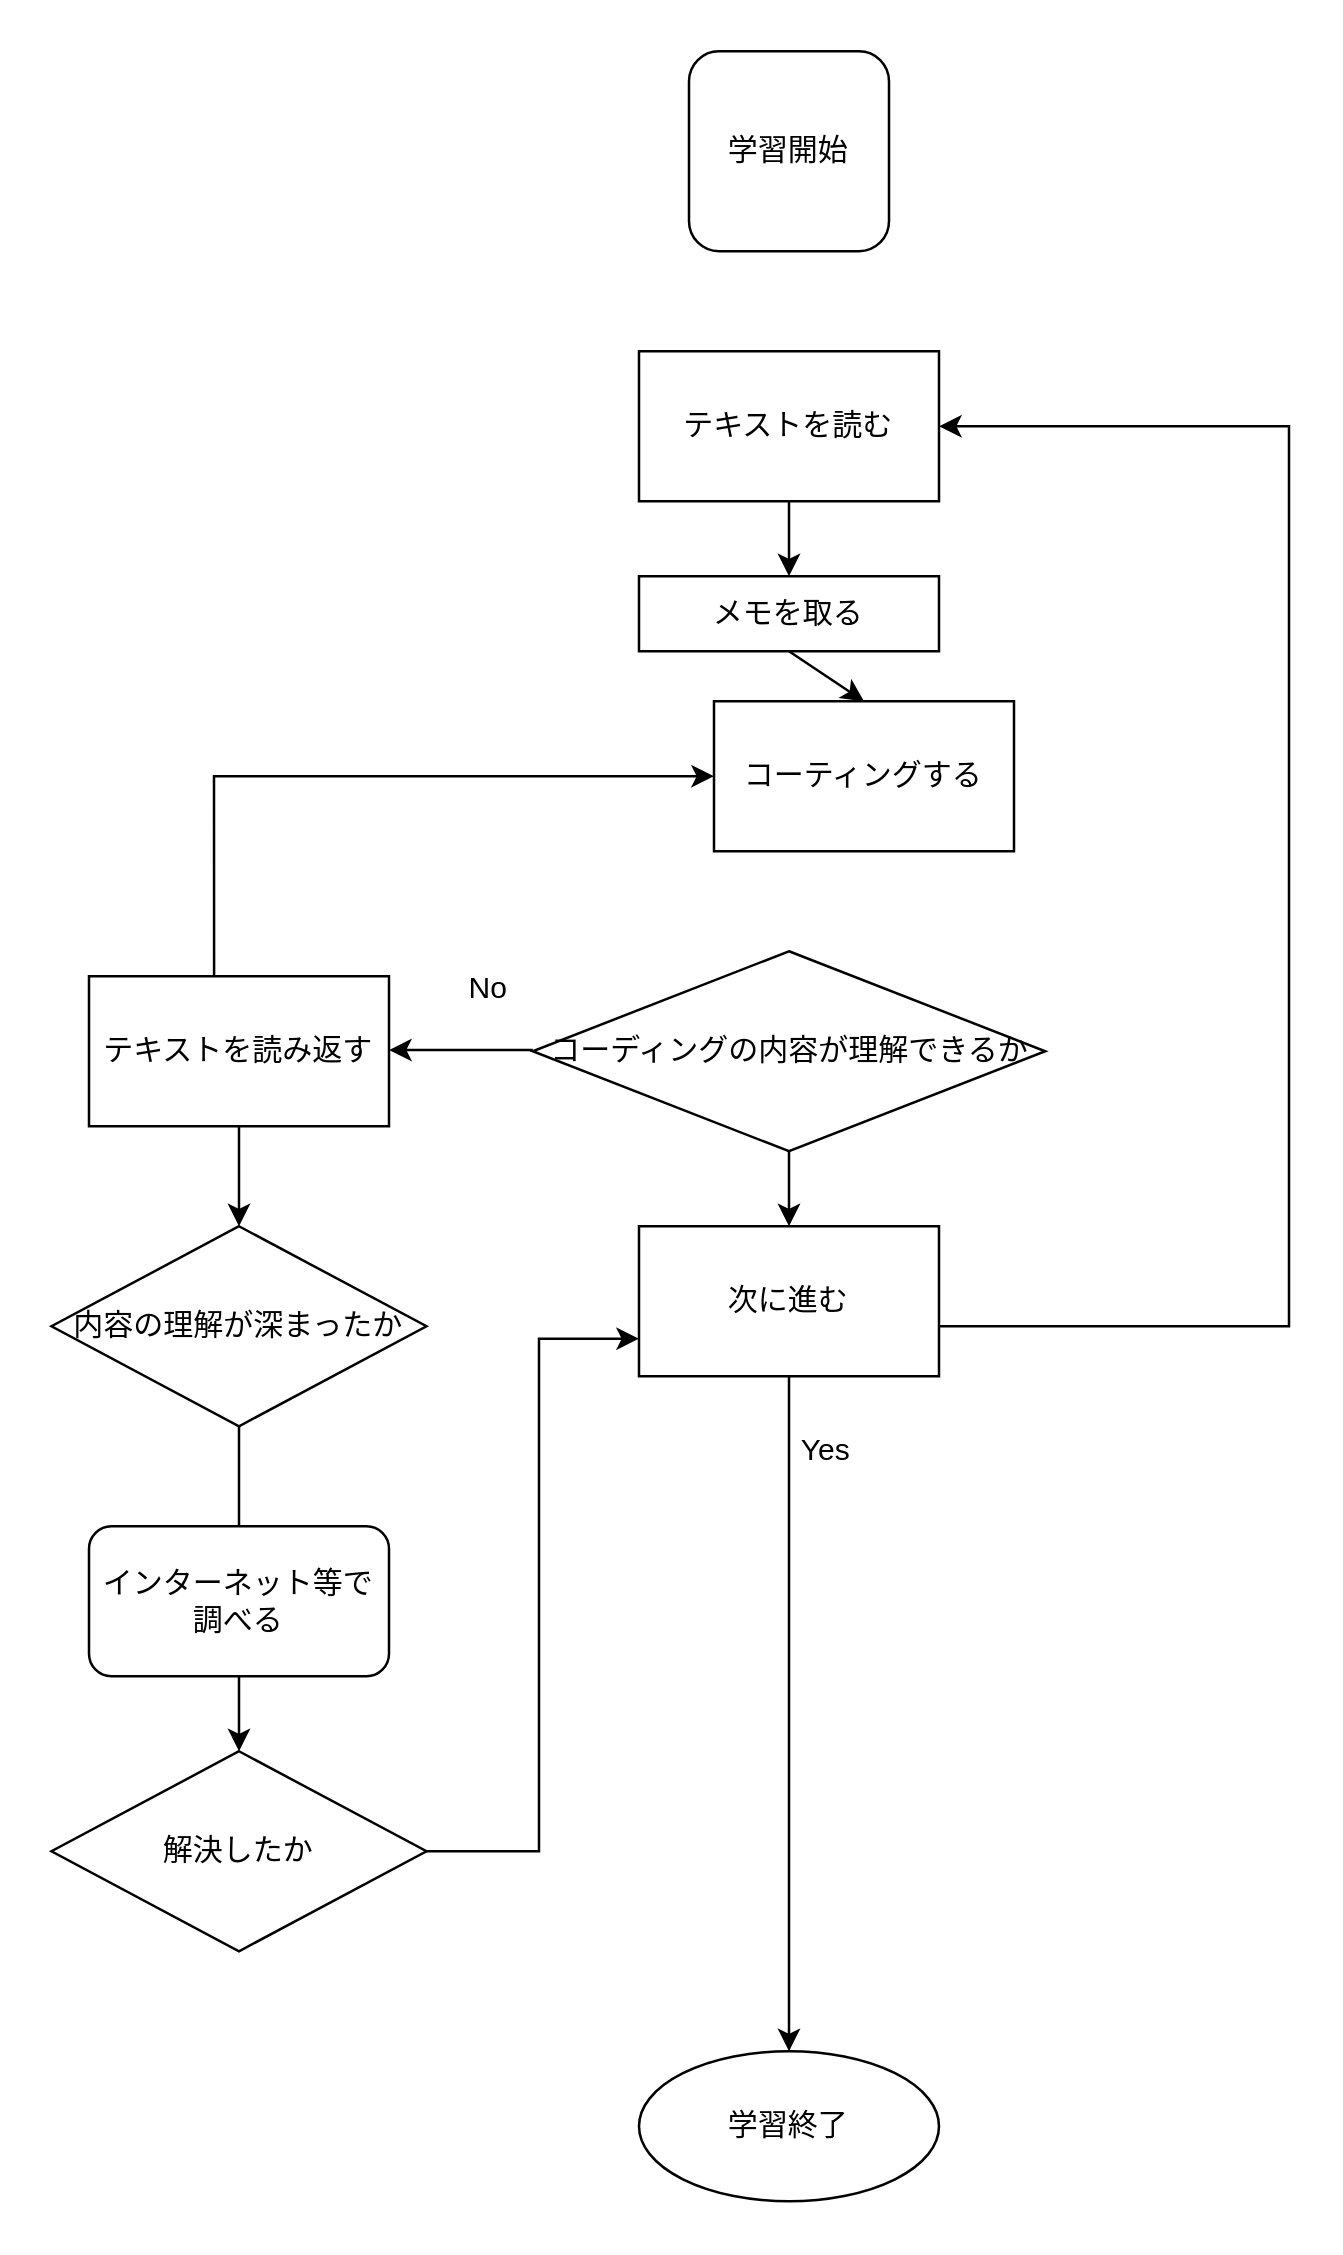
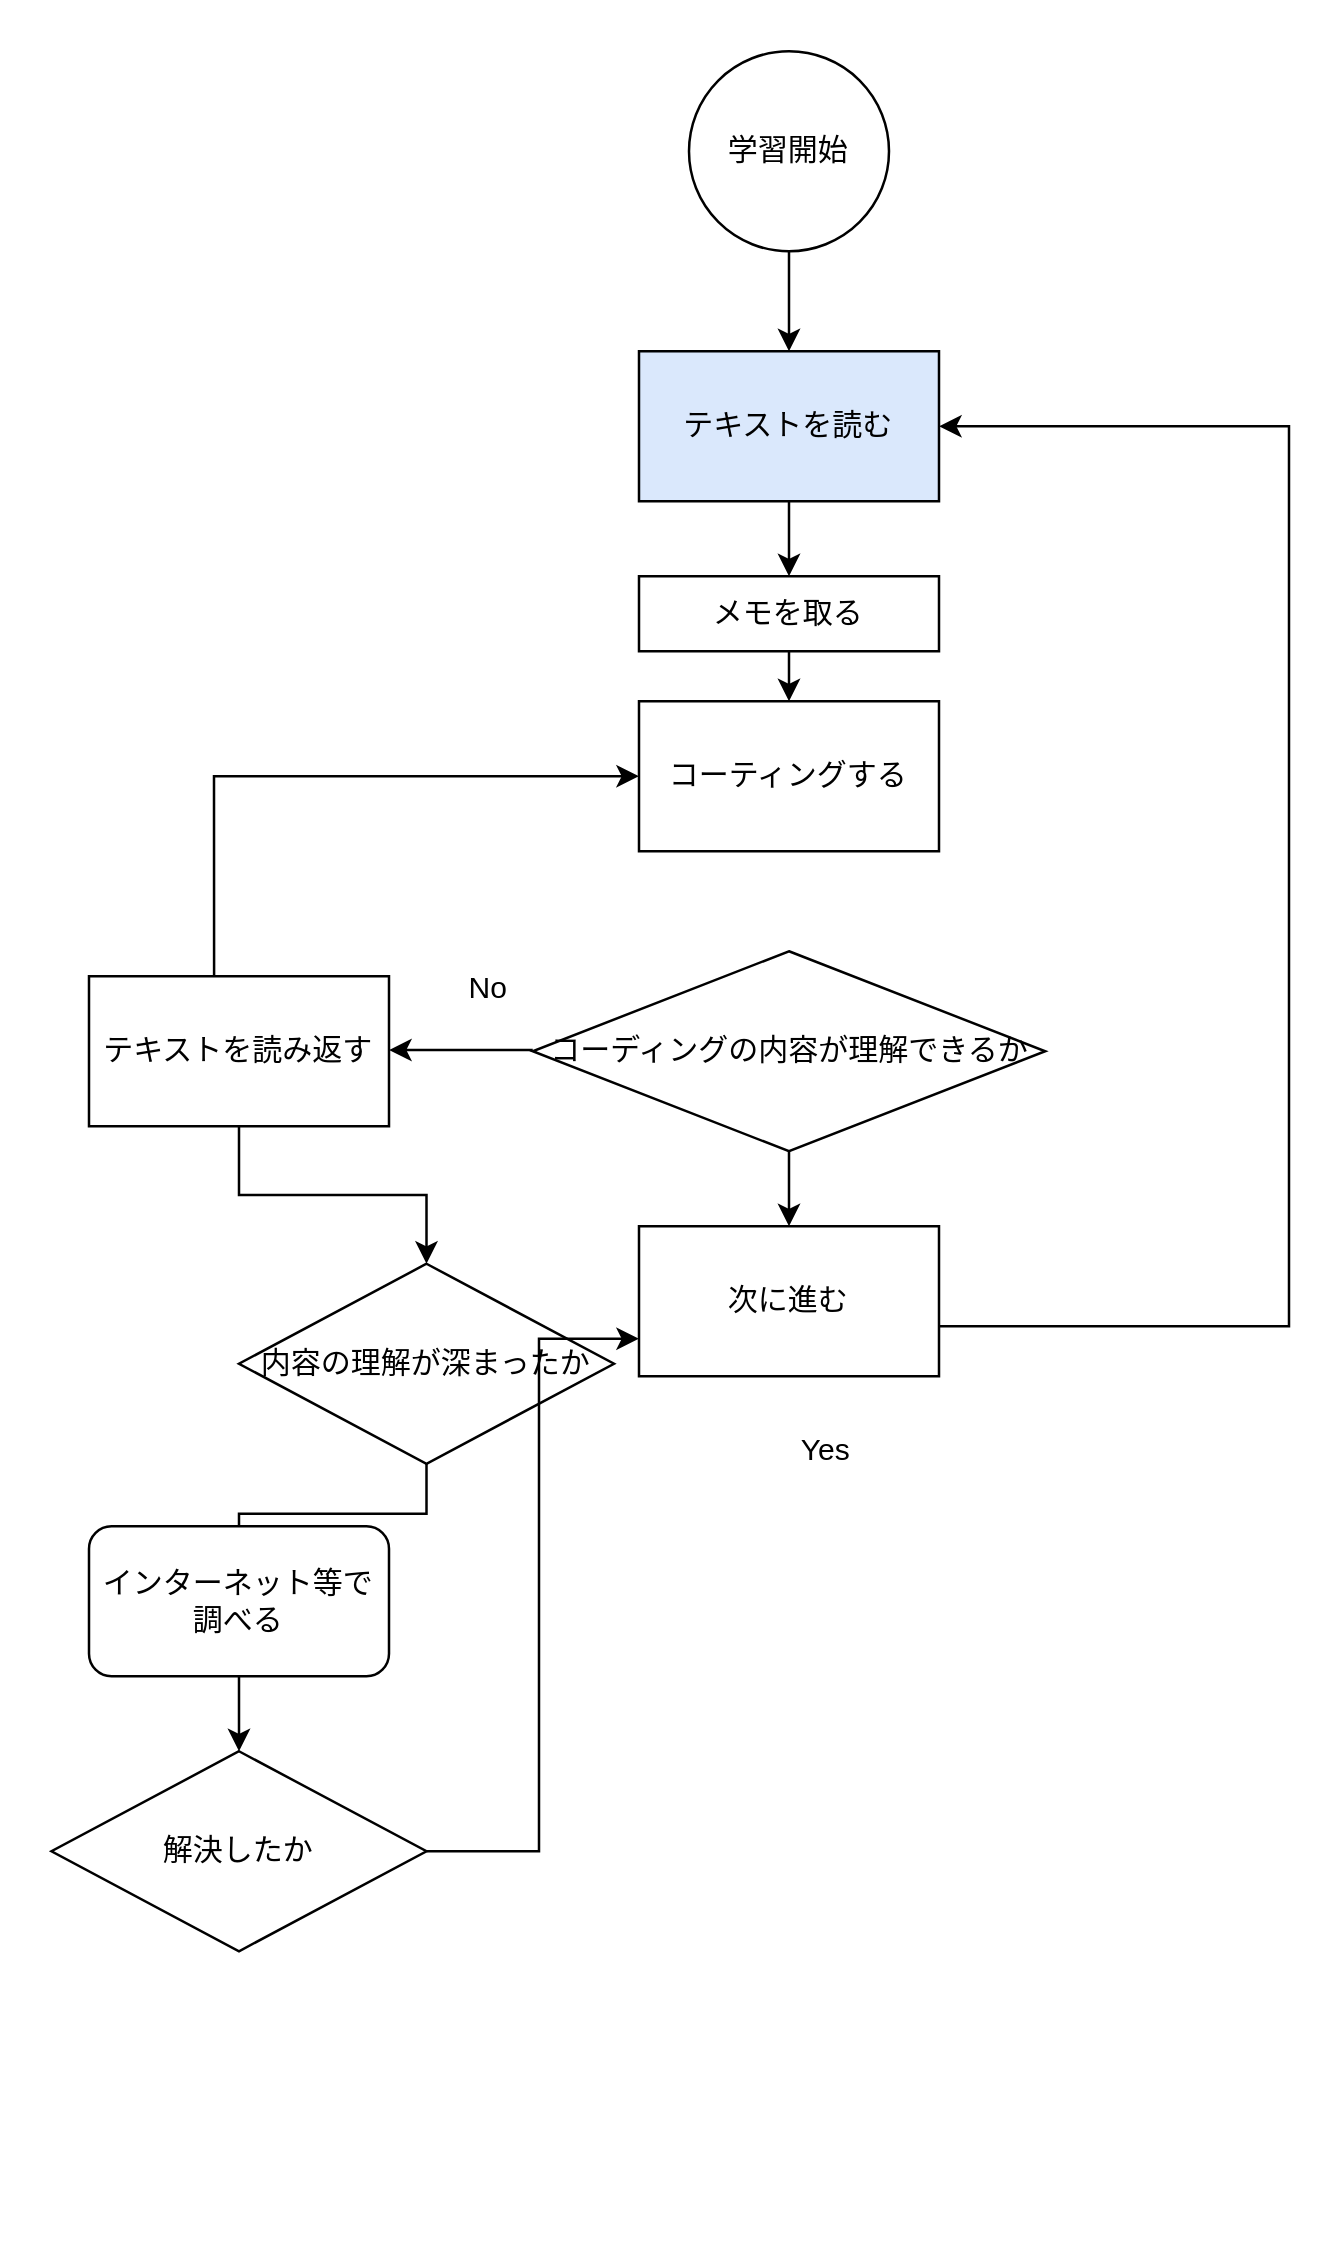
(789, 151) -> (789, 151)
none -> (789, 293)
(789, 426) -> (789, 426)
(864, 776) -> (789, 776)
(239, 1326) -> (426, 1364)
(789, 1705) -> none
(789, 2126) -> none
